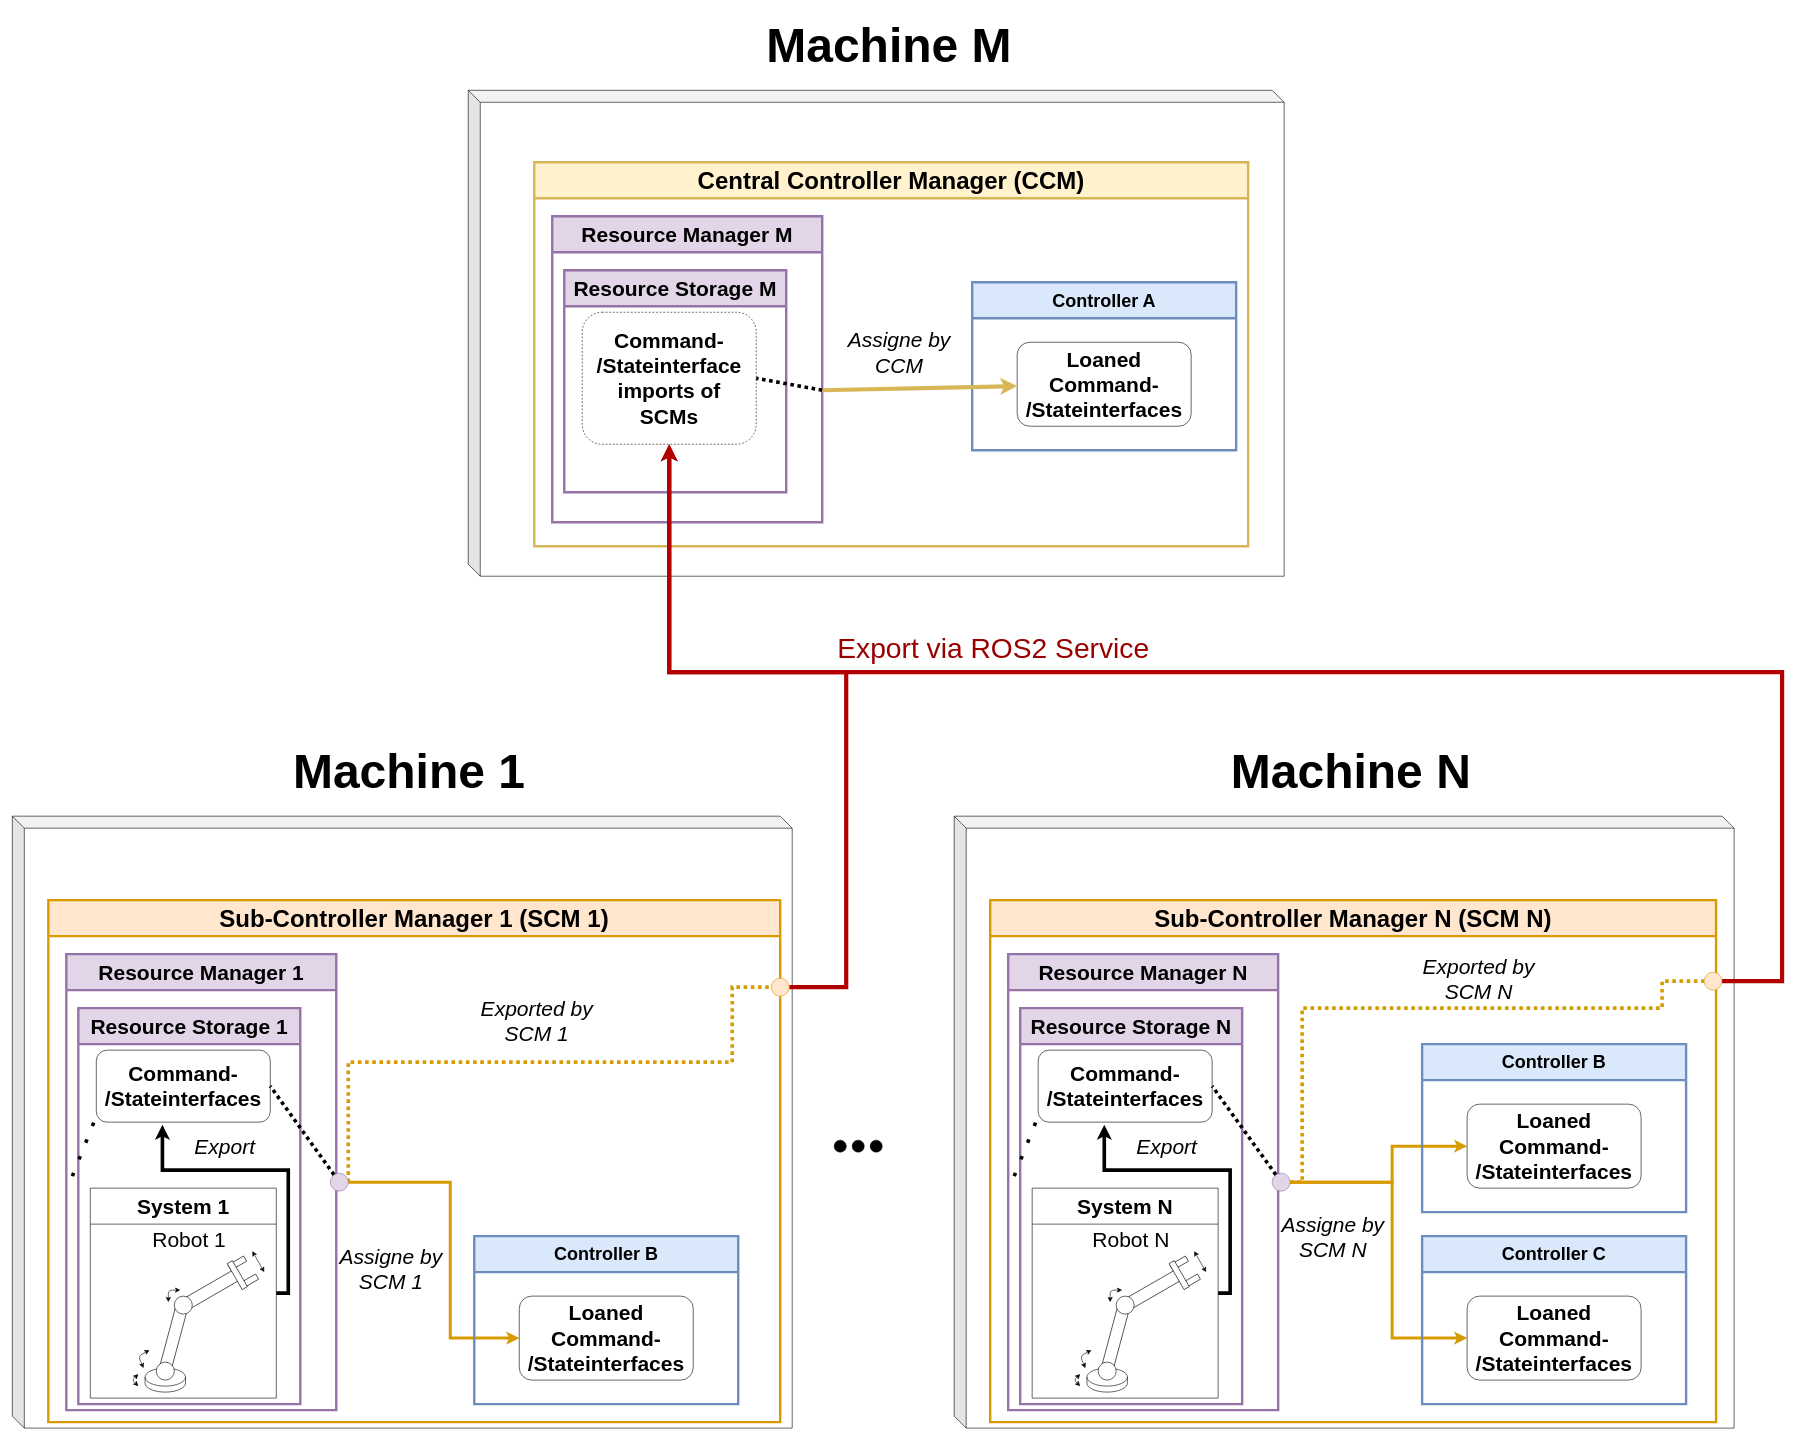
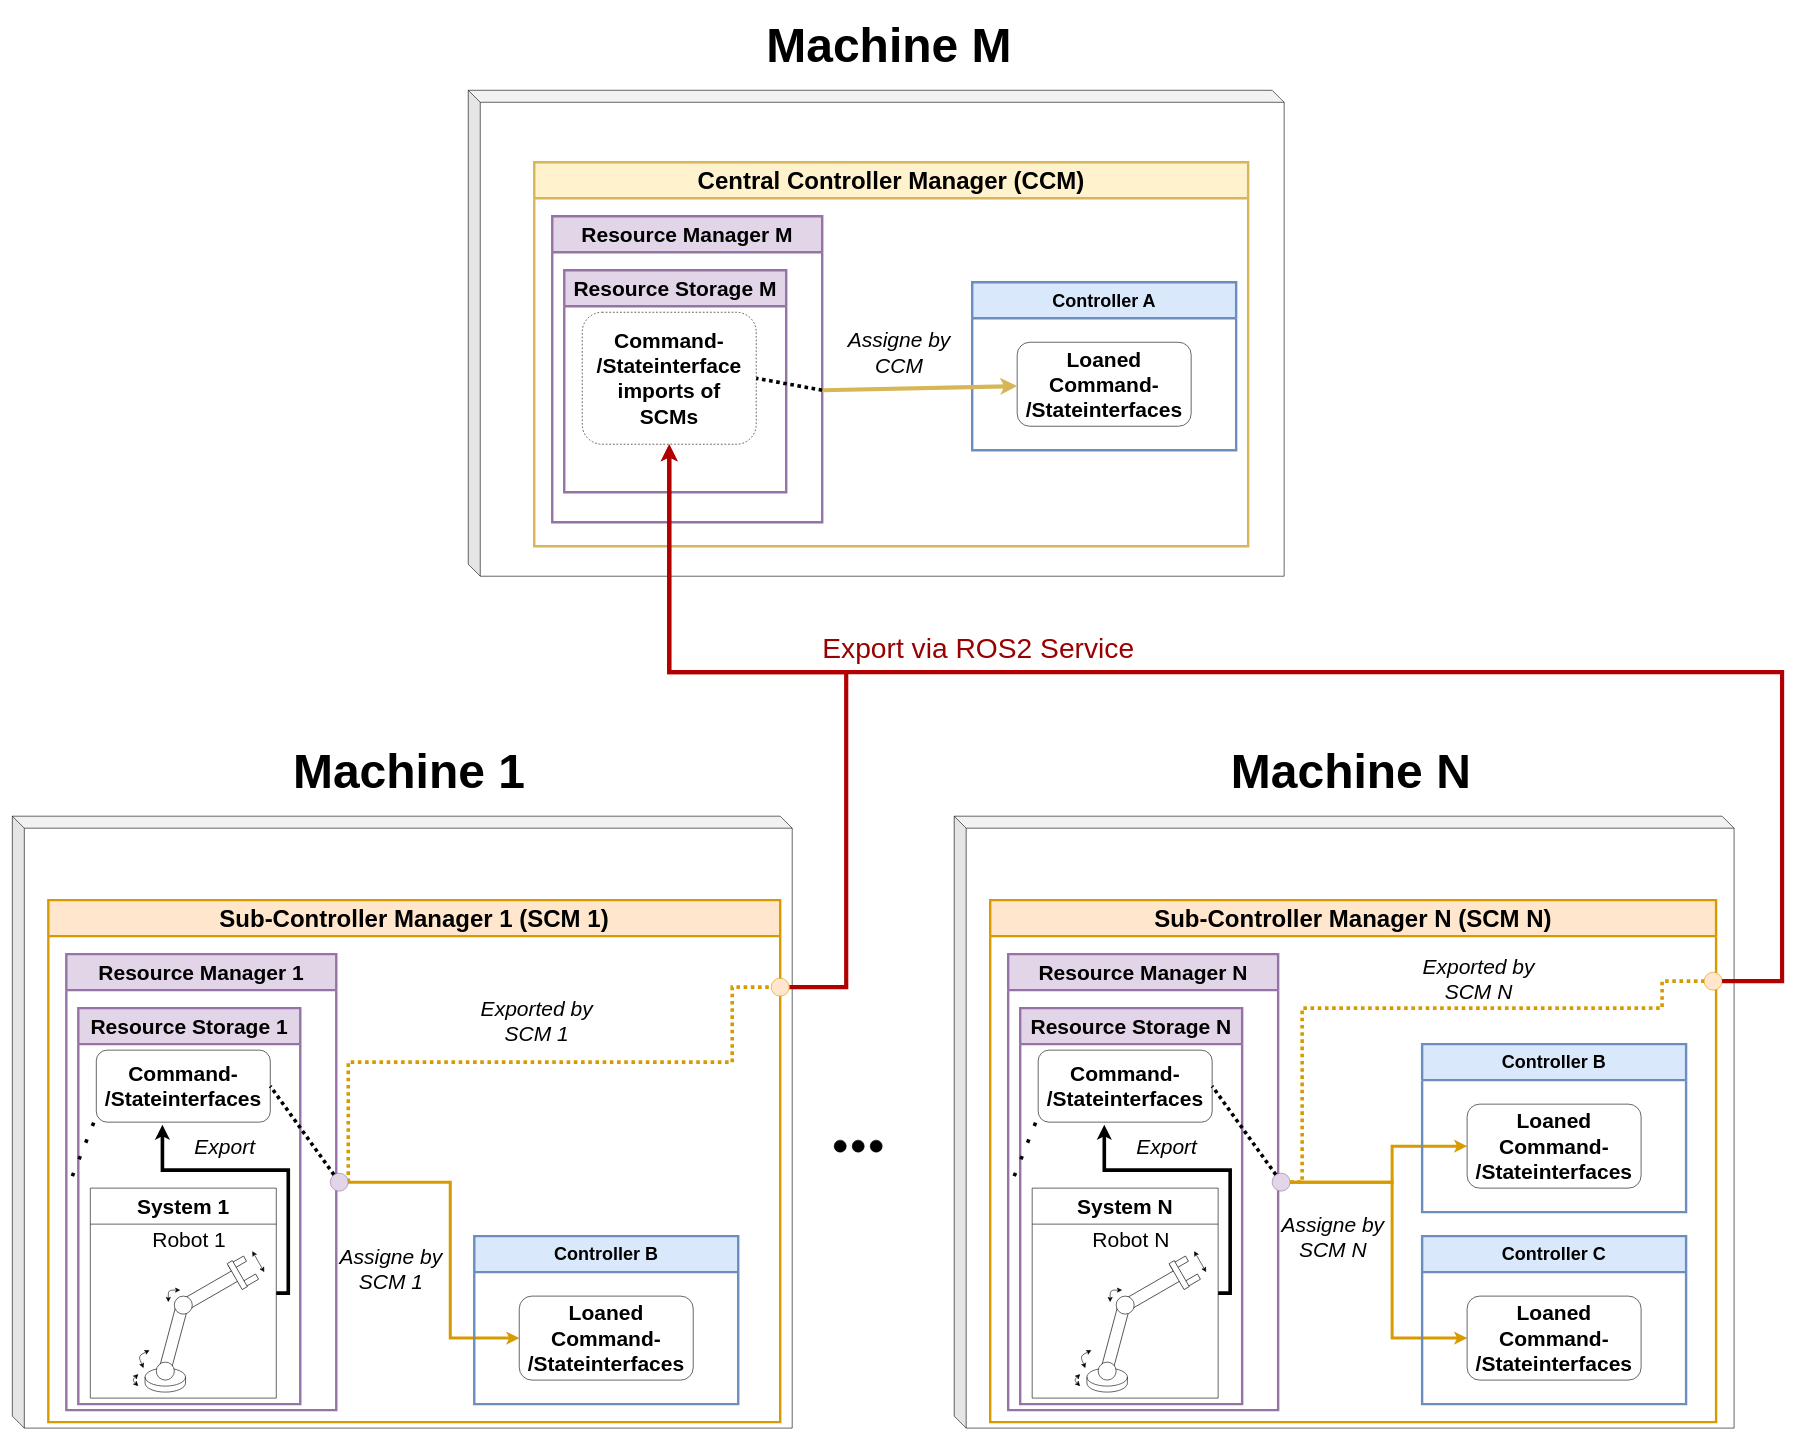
(993, 648) -> (978, 648)
